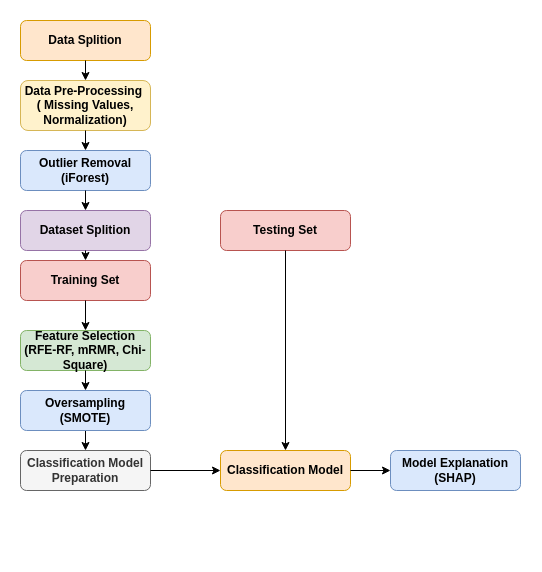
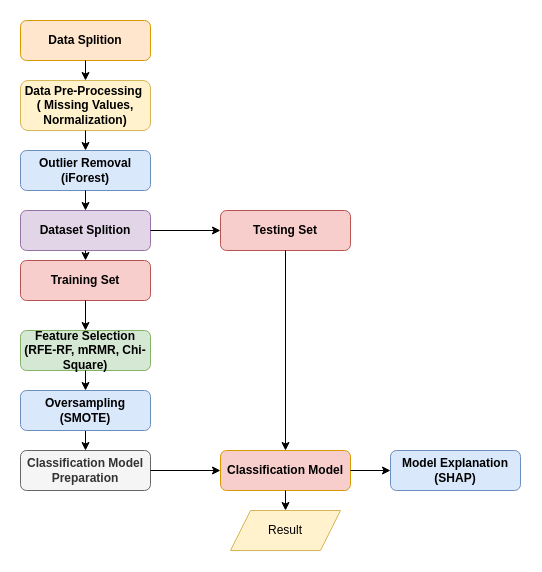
none -> (182, 231)
(286, 471) -> (286, 471)
none -> (286, 497)
none -> (286, 531)
